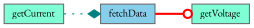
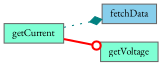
(169, 14) -> (78, 42)
